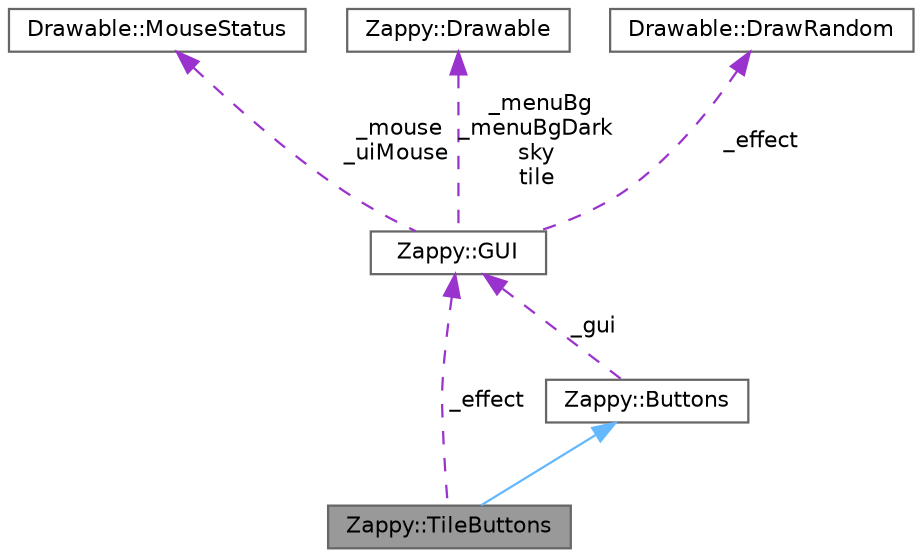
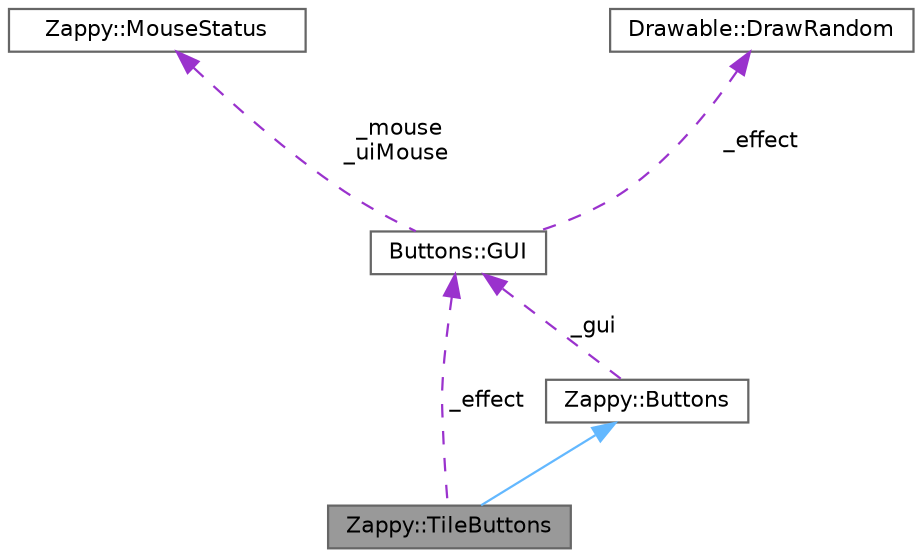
(157, 30) -> (157, 30)
(458, 30) -> none
(458, 253) -> (458, 253)
